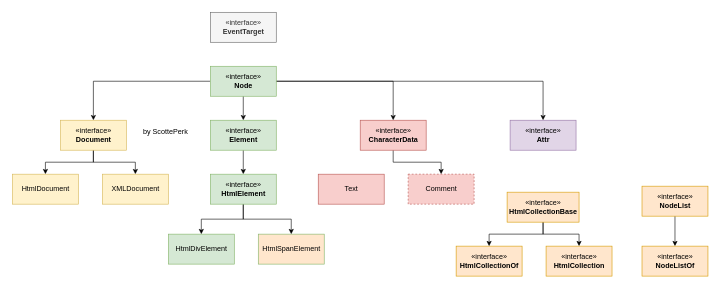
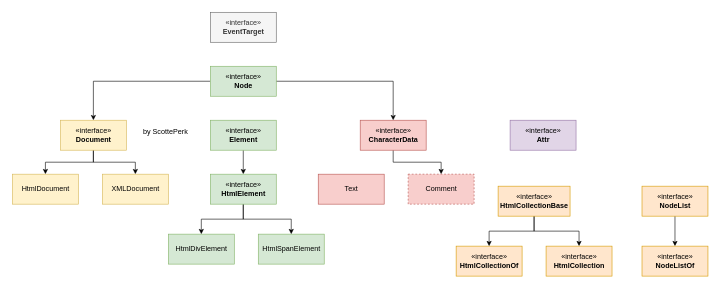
(542, 81) -> none
(243, 114) -> none
(543, 207) -> (534, 201)
(291, 249) -> (291, 249)
